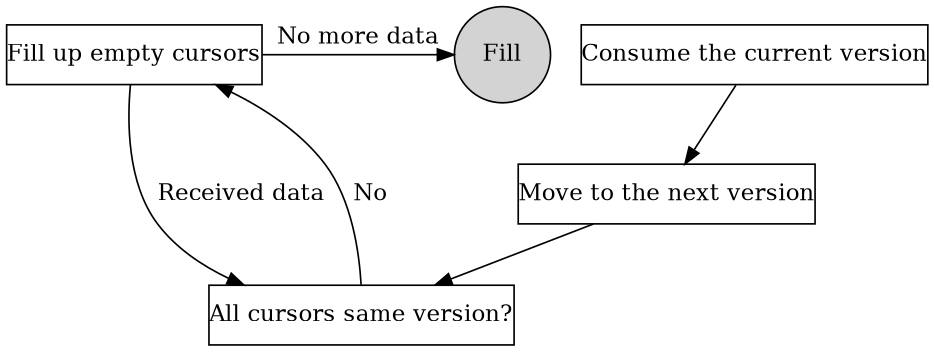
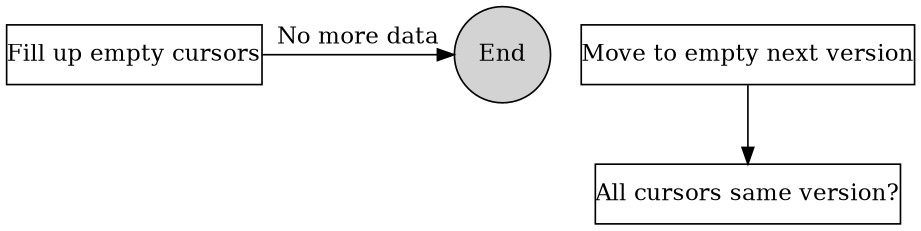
(502, 55) -> (502, 55)
(755, 55) -> none
(327, 167) -> none
(667, 194) -> (748, 55)
(144, 200) -> none
